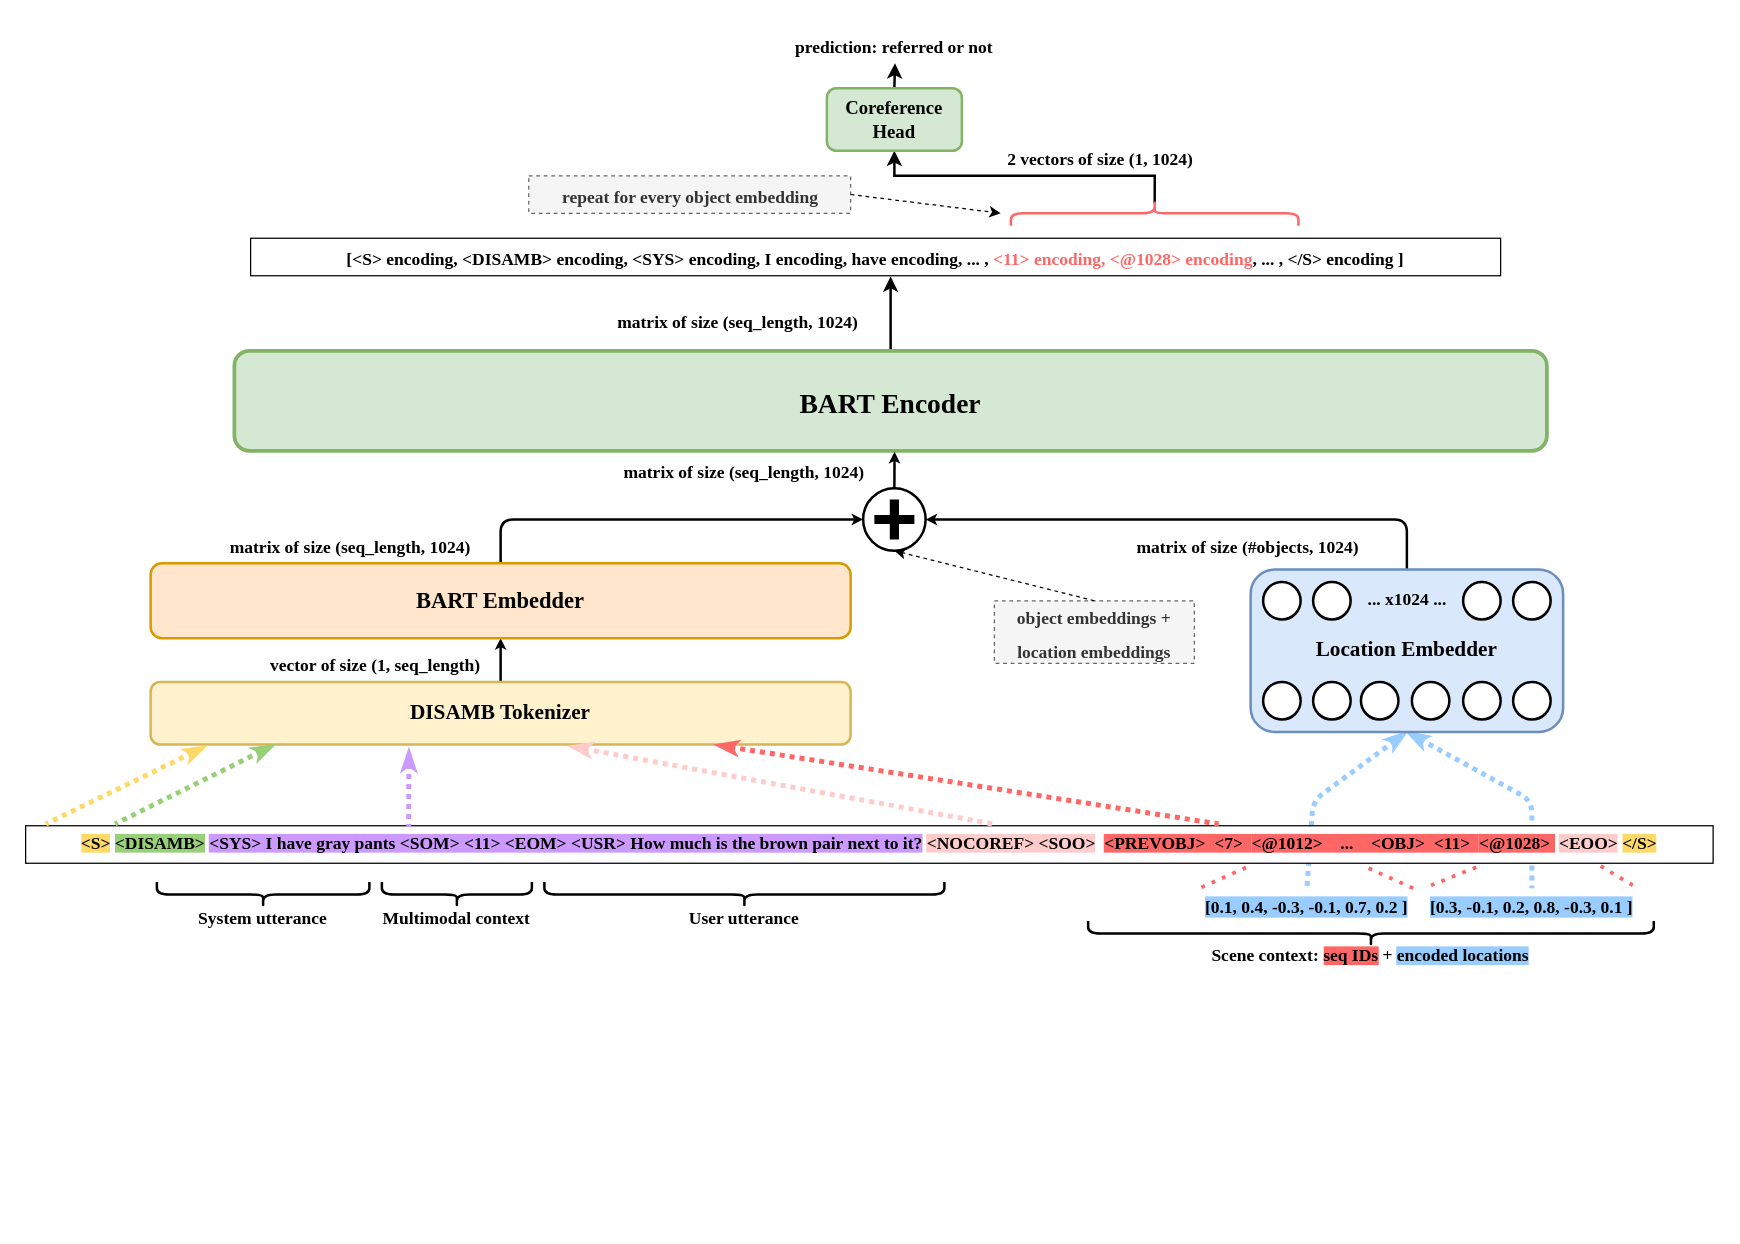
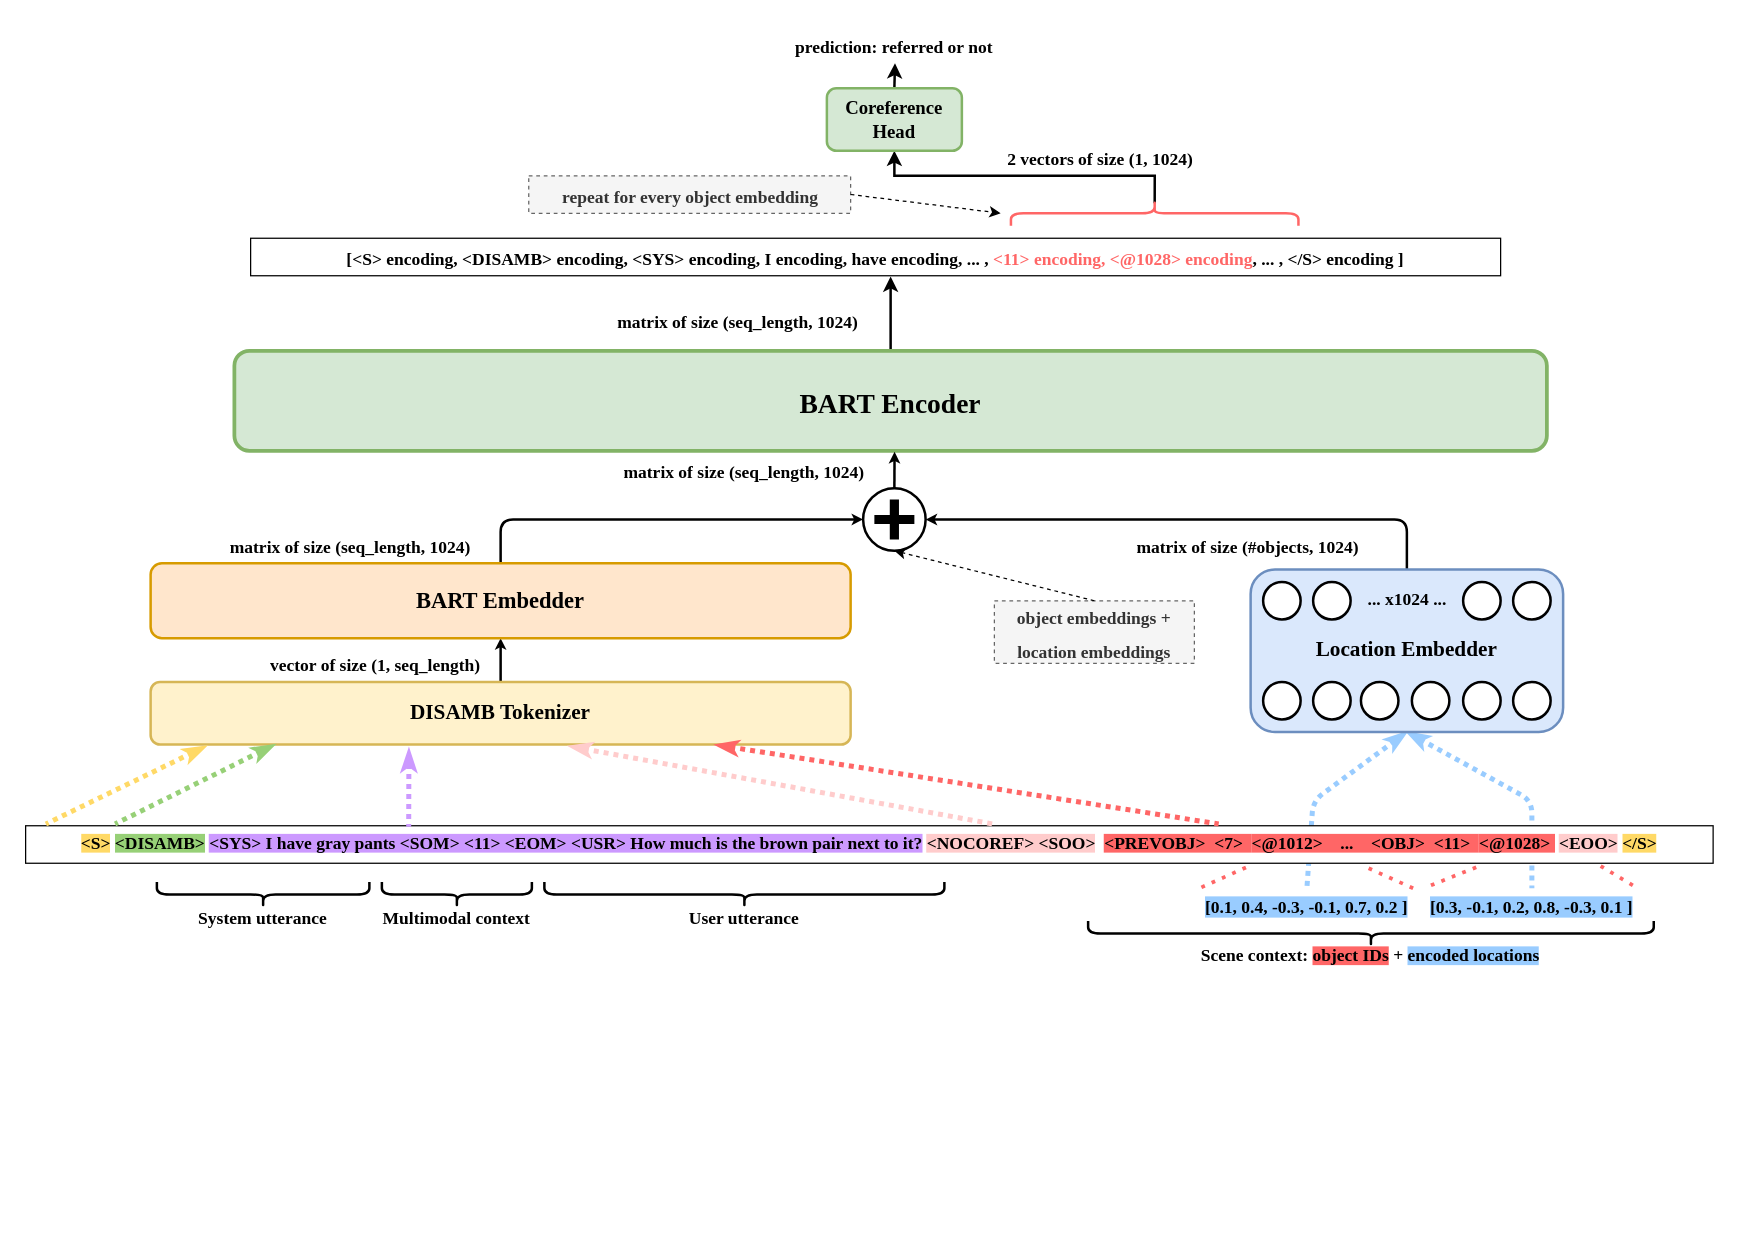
(1371, 957) -> (1371, 957)
